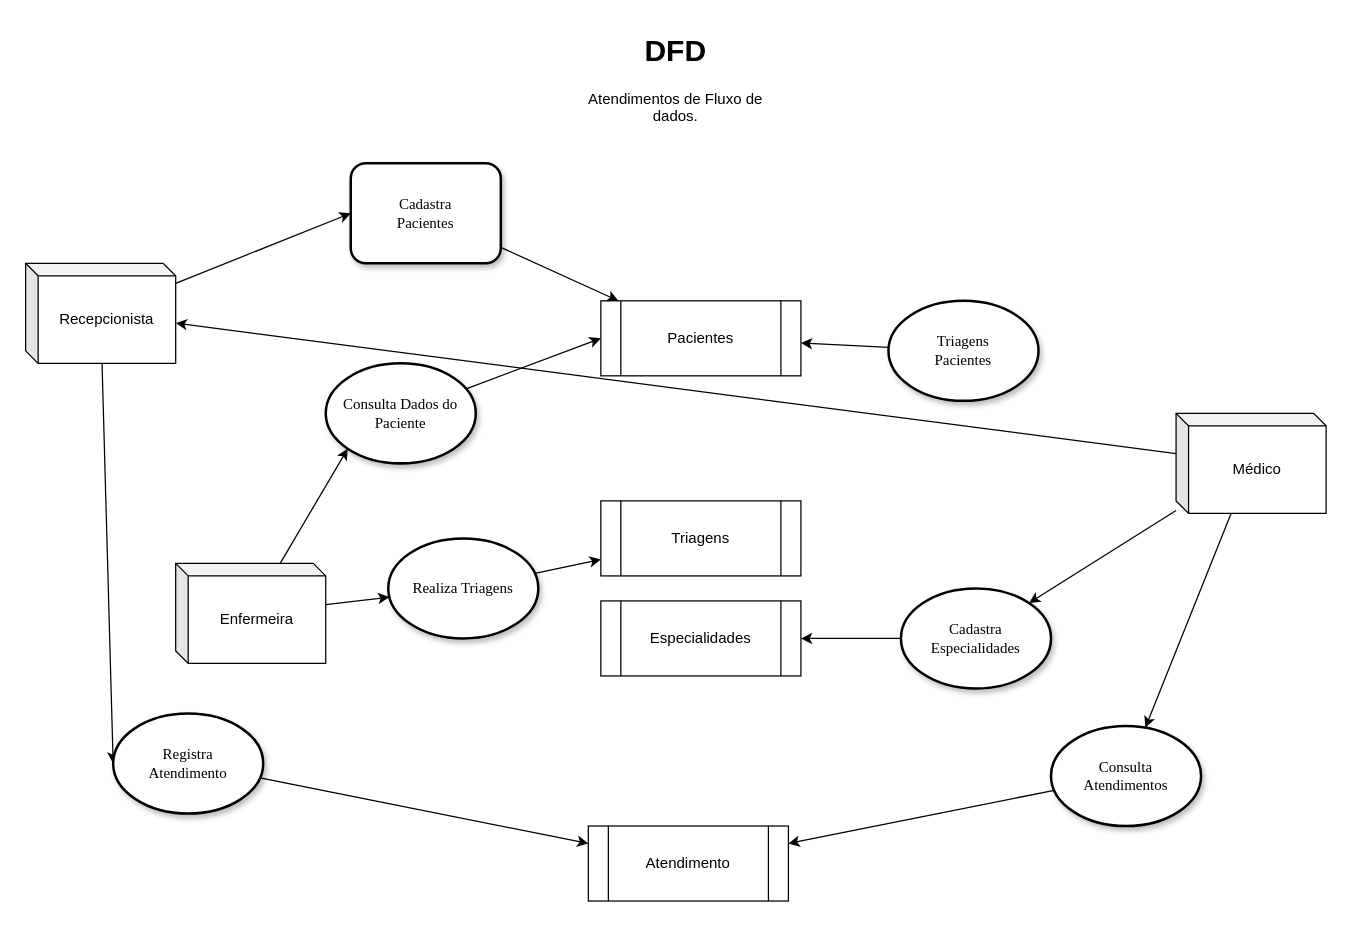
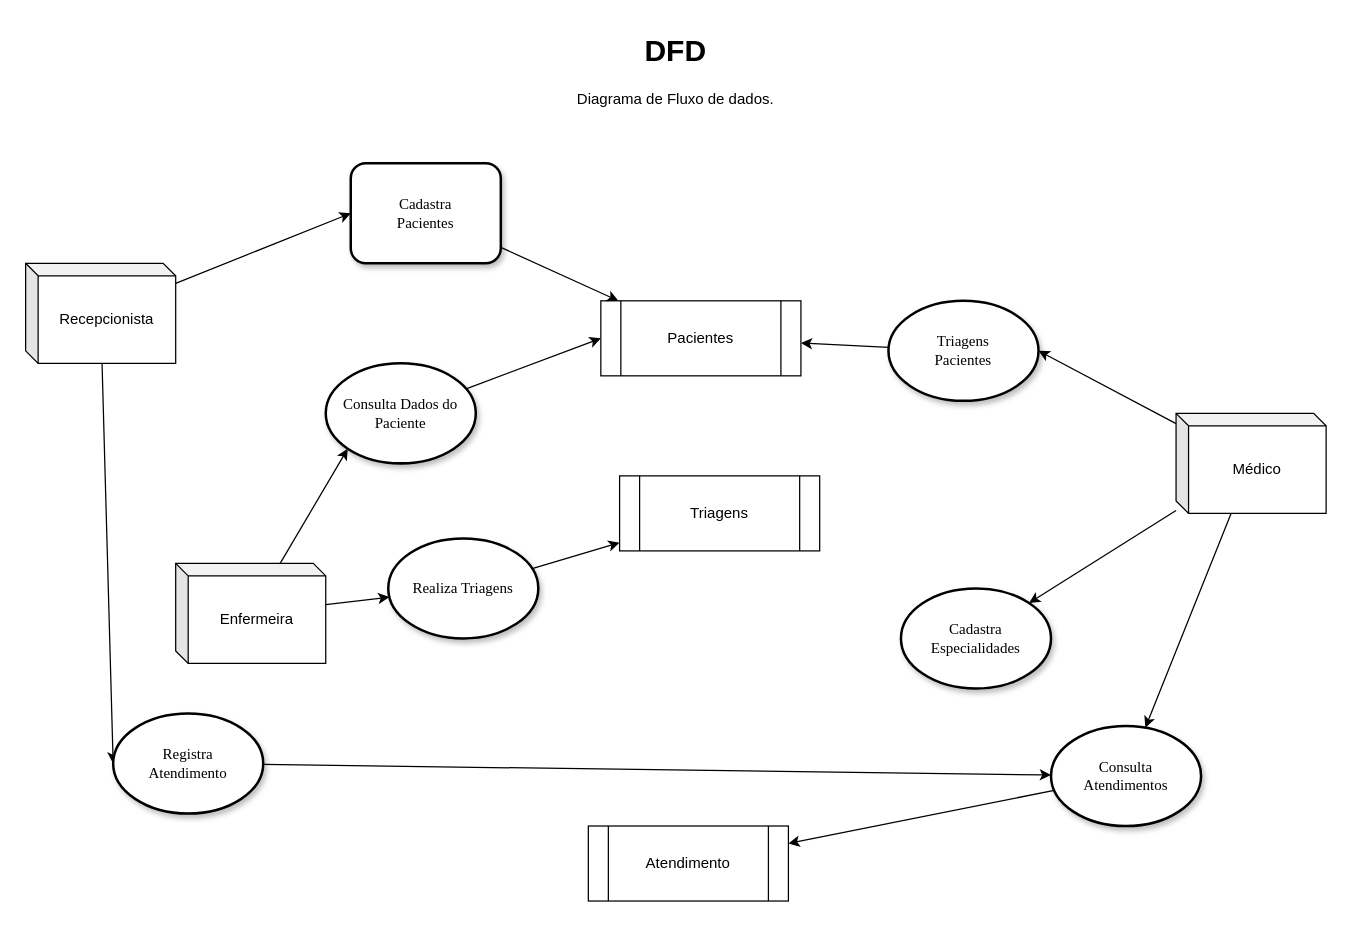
(676, 61) -> (676, 52)
(850, 411) -> (1111, 389)
(701, 538) -> (719, 513)
(701, 638) -> none
(855, 638) -> none
(420, 810) -> (652, 769)
